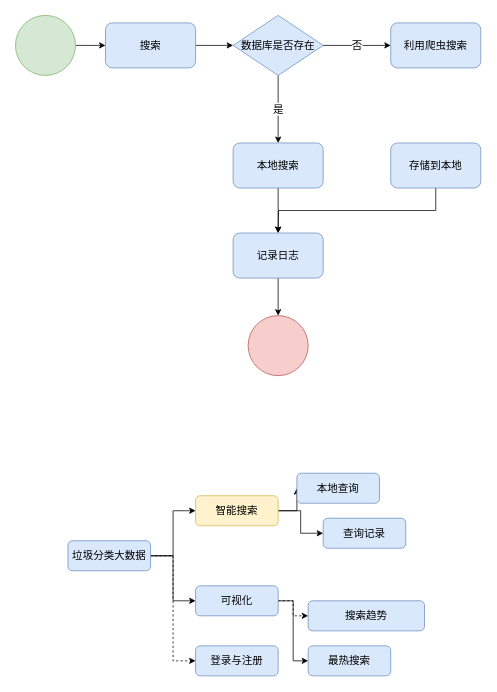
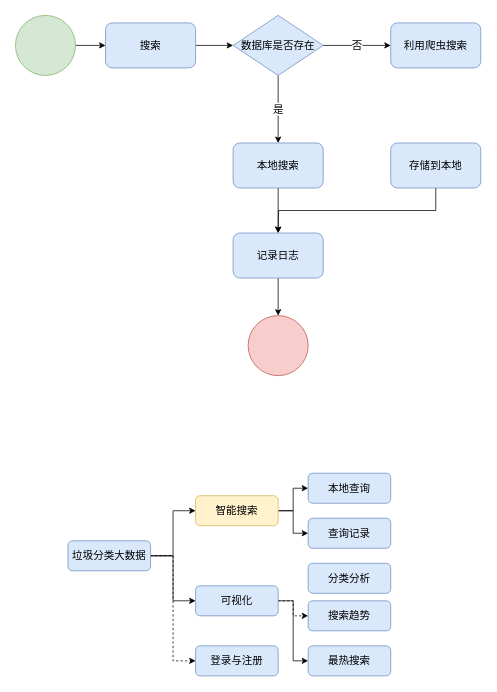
(338, 488) -> (349, 488)
(364, 533) -> (349, 533)
none -> (349, 578)
(366, 615) -> (349, 615)
